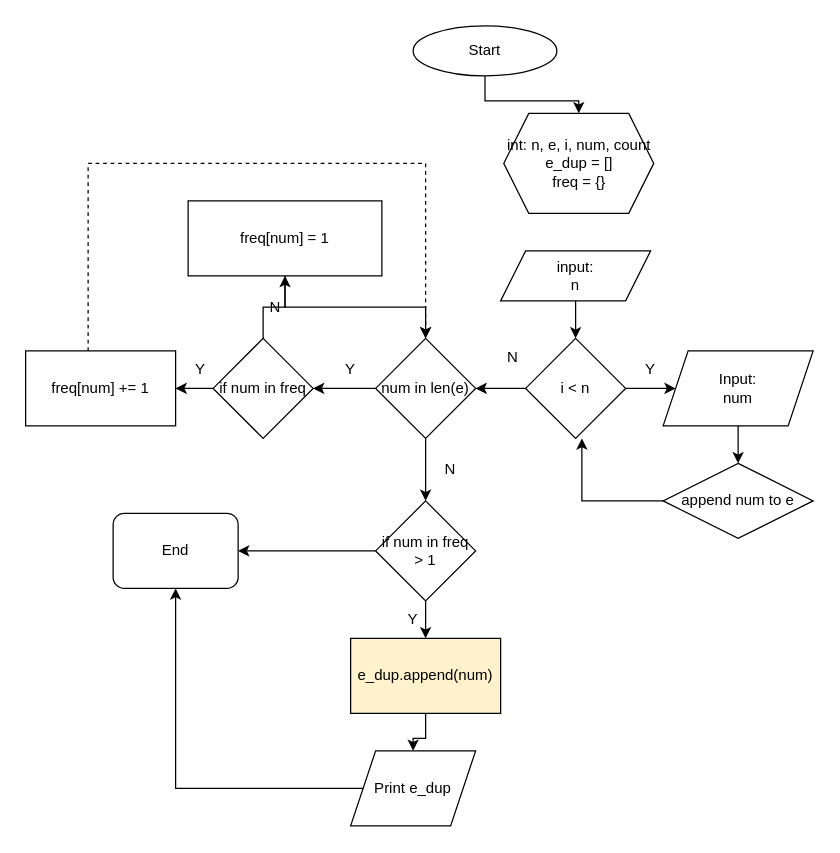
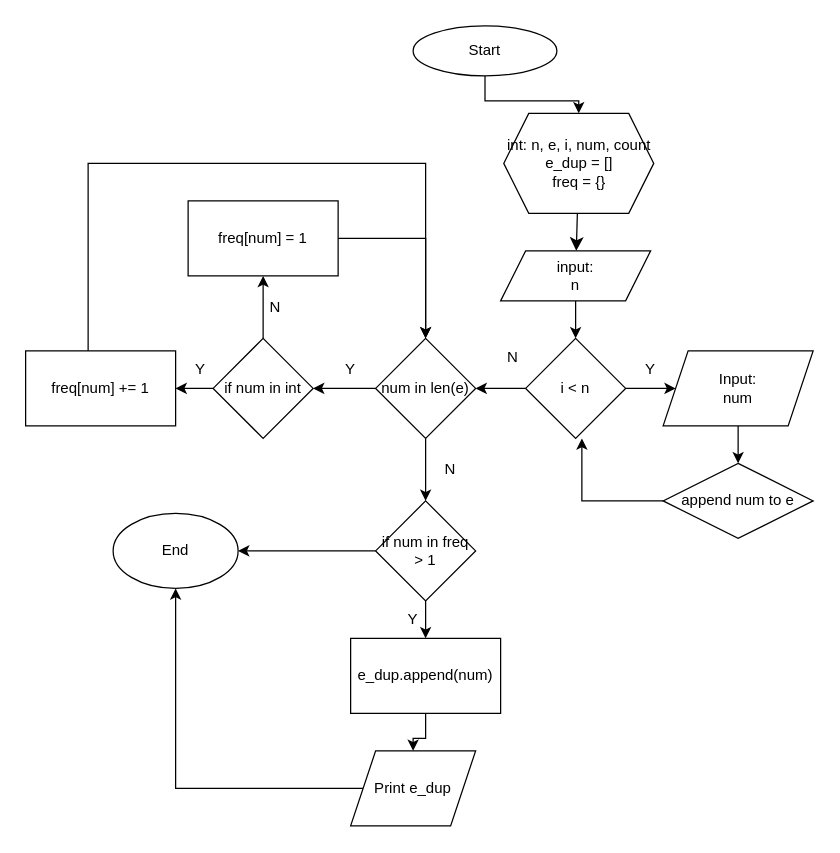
(201, 163) -> (201, 163)
none -> (577, 227)
(285, 238) -> (263, 238)
(263, 388) -> (263, 388)
(176, 551) -> (176, 551)
(426, 676) -> (426, 676)
